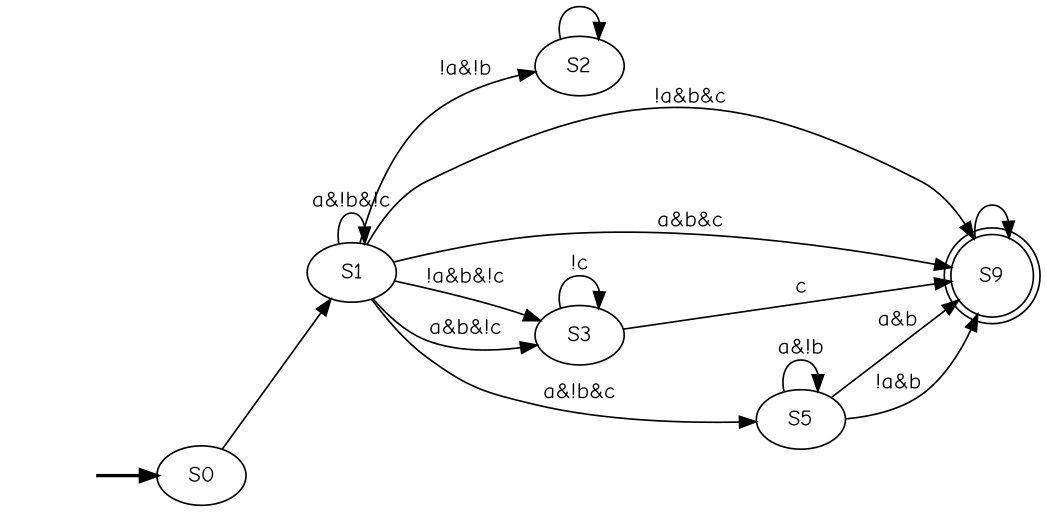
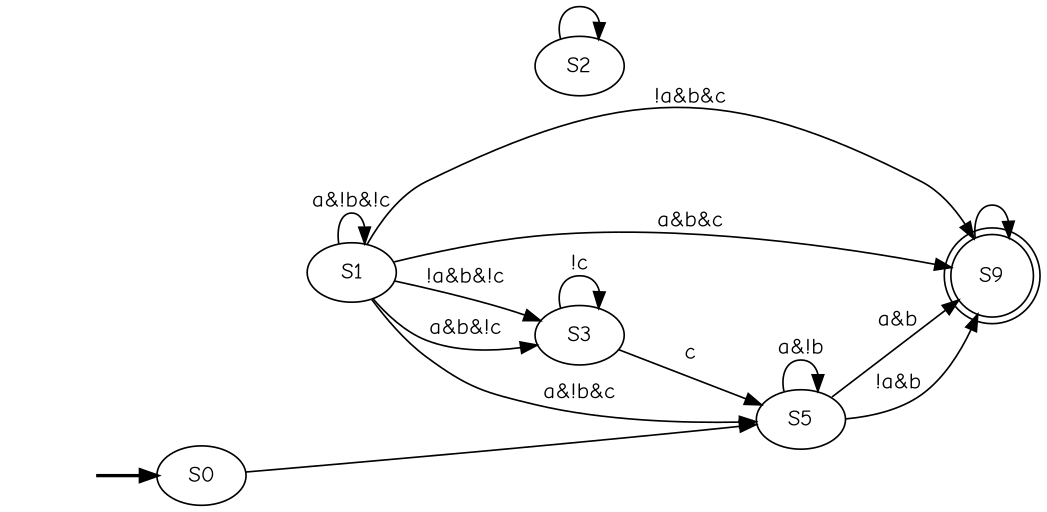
(413, 133) -> none
(779, 306) -> (682, 374)
(272, 381) -> (493, 450)
